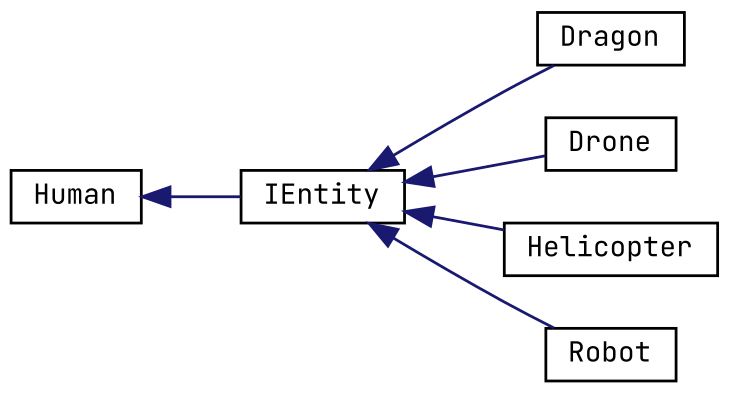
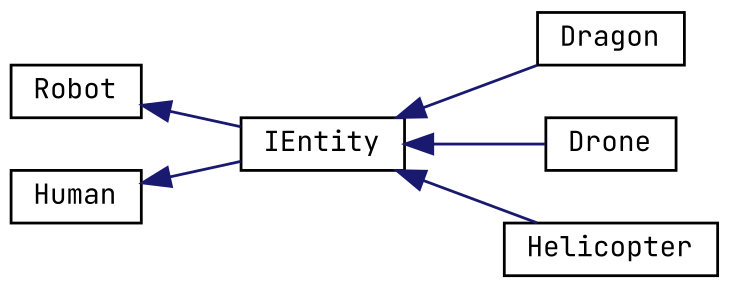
(473, 284) -> (205, 119)
